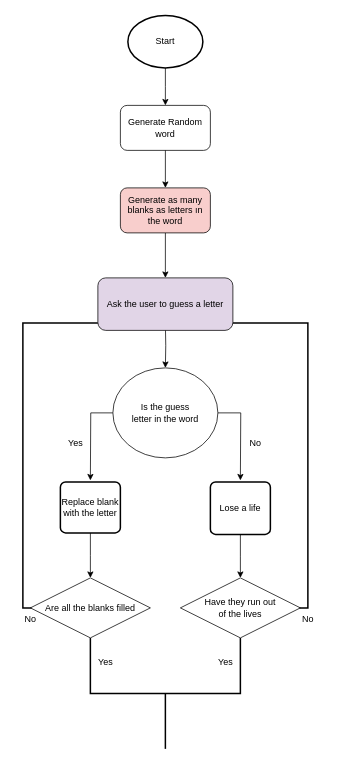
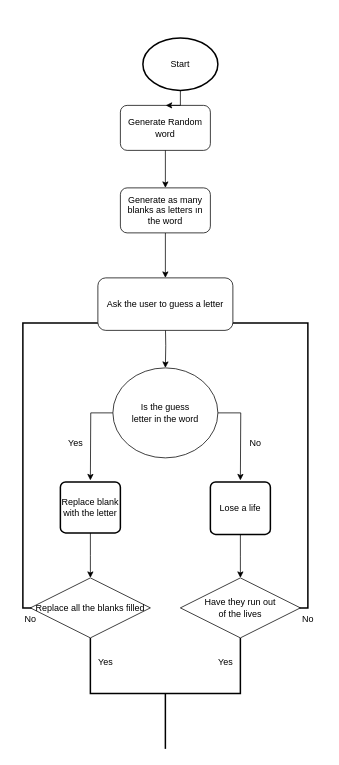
(165, 42) -> (180, 64)
(165, 210) -> (165, 210)
(165, 304) -> (165, 304)
(90, 608) -> (90, 608)
